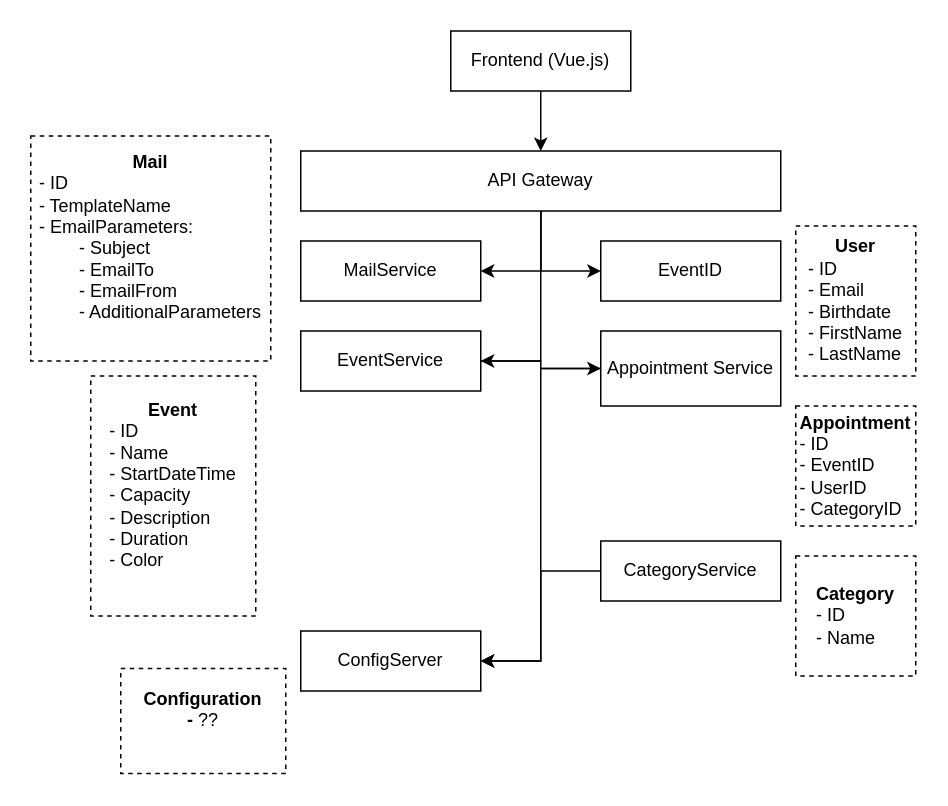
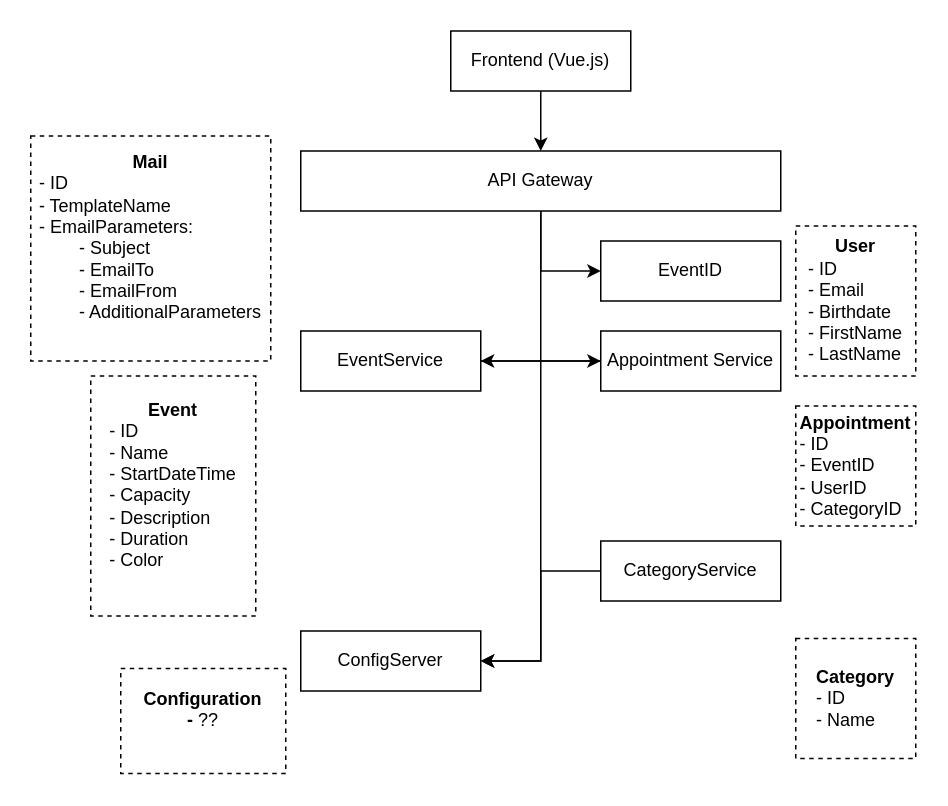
(391, 271) -> none
(515, 271) -> none
(691, 368) -> (691, 361)
(856, 616) -> (856, 698)
